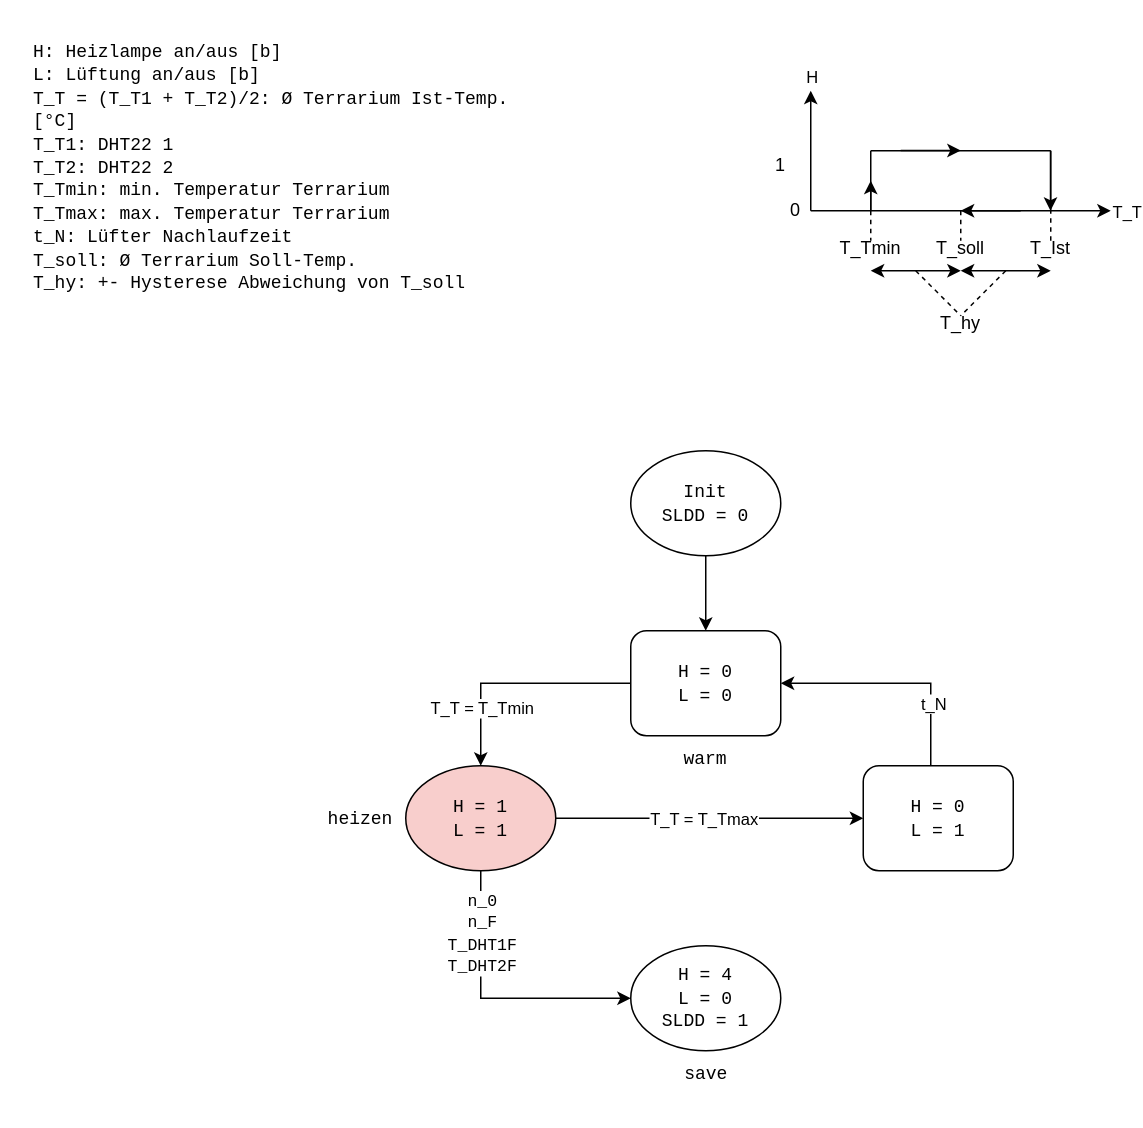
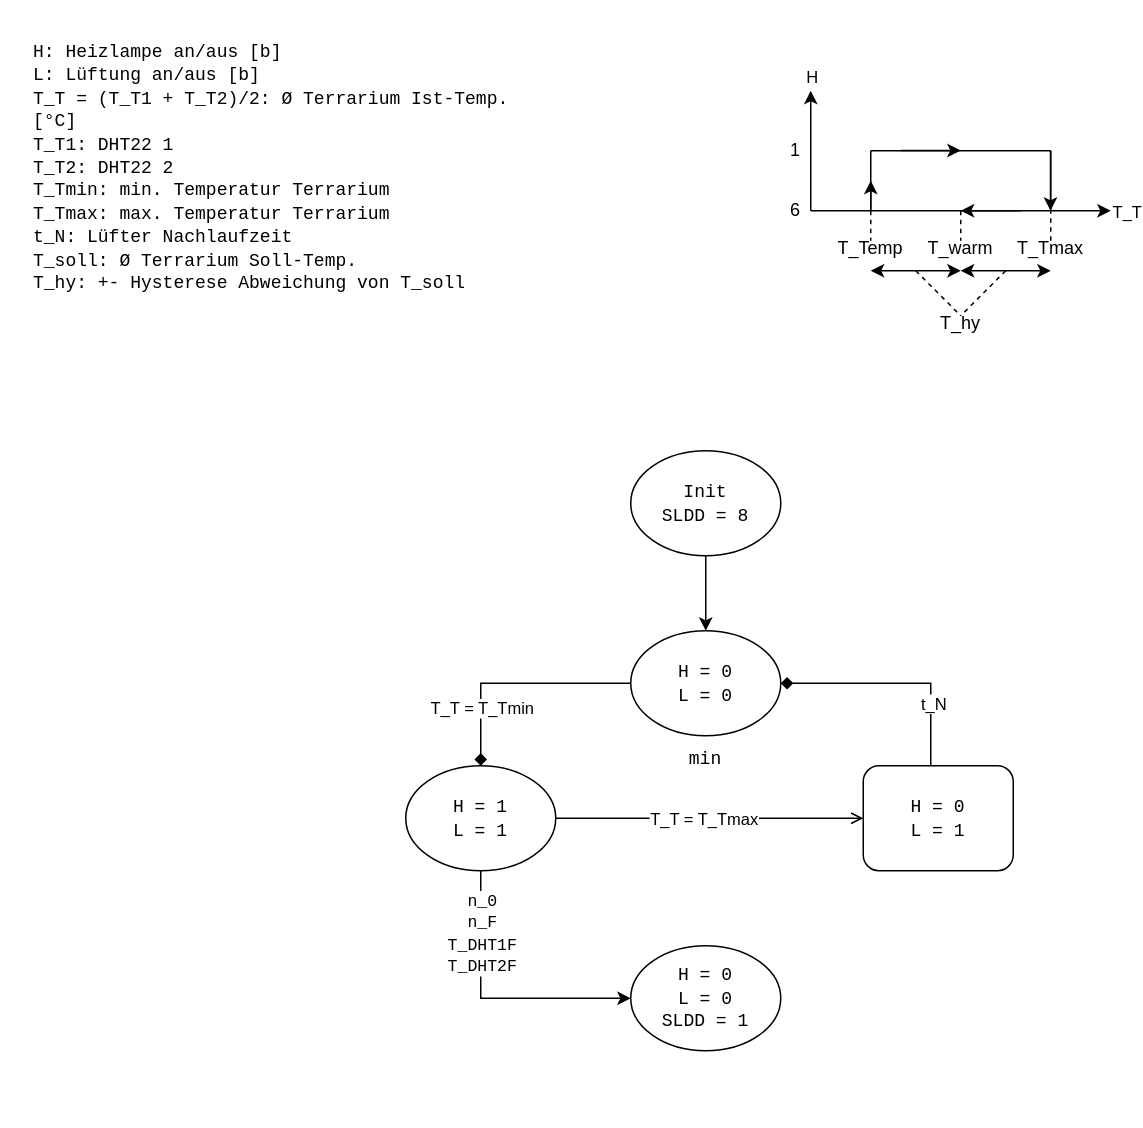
(781, 166) -> (796, 151)
(796, 211) -> (796, 211)
(871, 248) -> (871, 248)
(961, 248) -> (961, 248)
(1051, 248) -> (1051, 248)
(706, 503) -> (706, 503)
(706, 683) -> (706, 683)
(792, 683) -> (793, 683)
(481, 754) -> (481, 753)
(706, 758) -> (706, 758)
(361, 818) -> none
(481, 818) -> (481, 818)
(852, 818) -> (854, 818)
(706, 998) -> (706, 998)
(706, 1073) -> none
